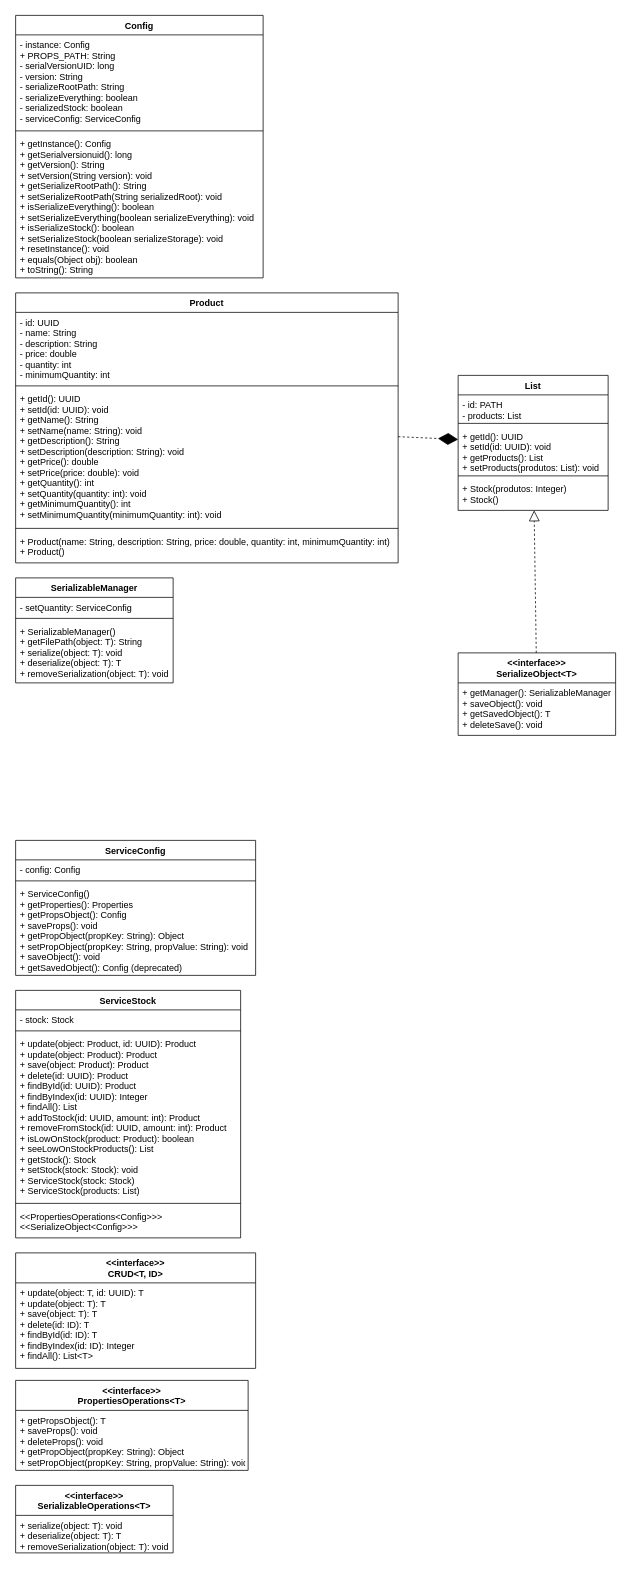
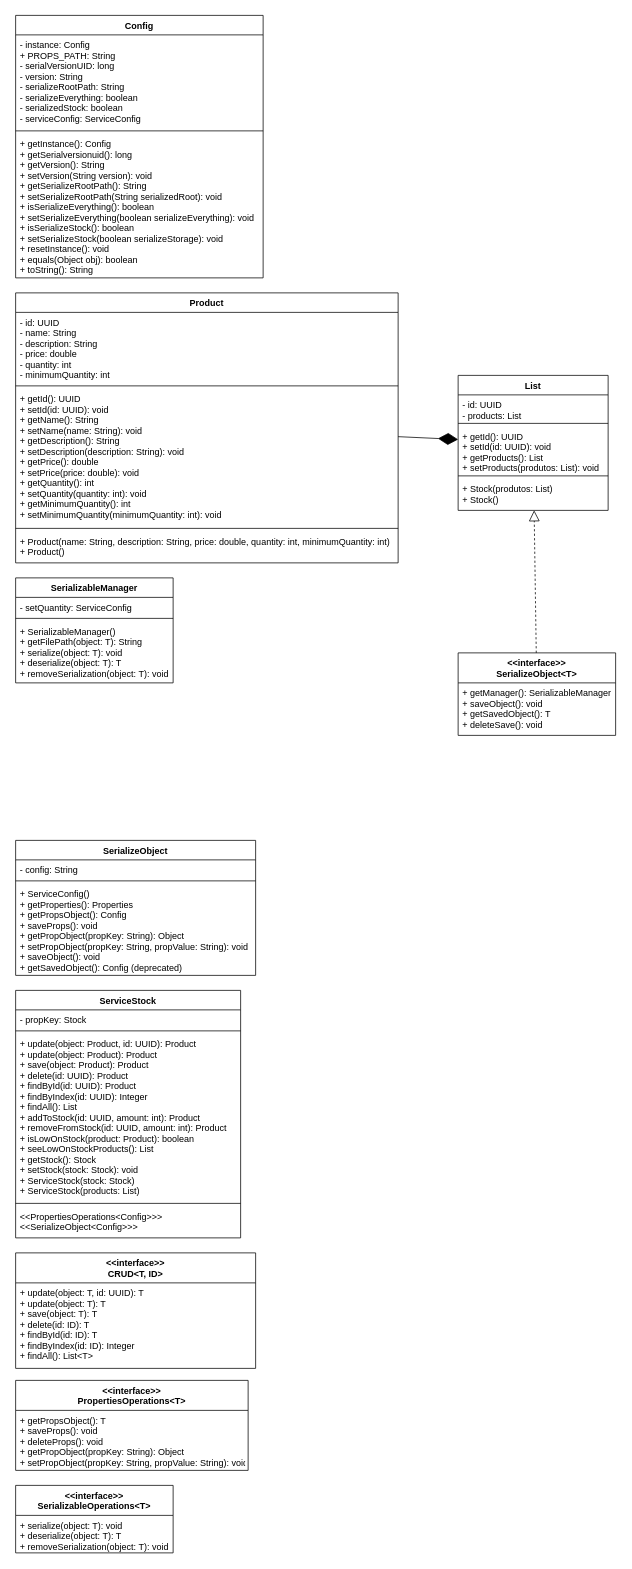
(483, 405) -> (483, 405)
(418, 438) -> (418, 438)
(524, 489) -> (515, 489)
(135, 851) -> (135, 851)
(54, 870) -> (54, 870)
(51, 1020) -> (56, 1020)
